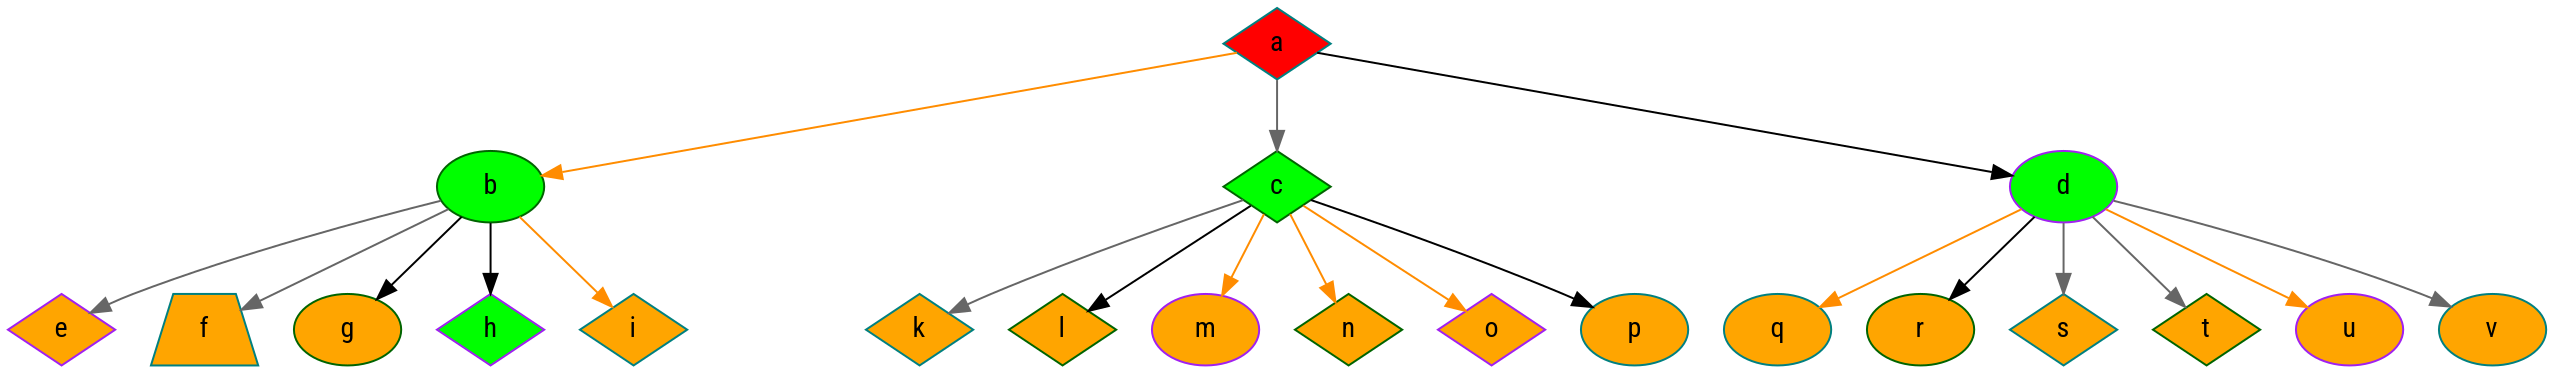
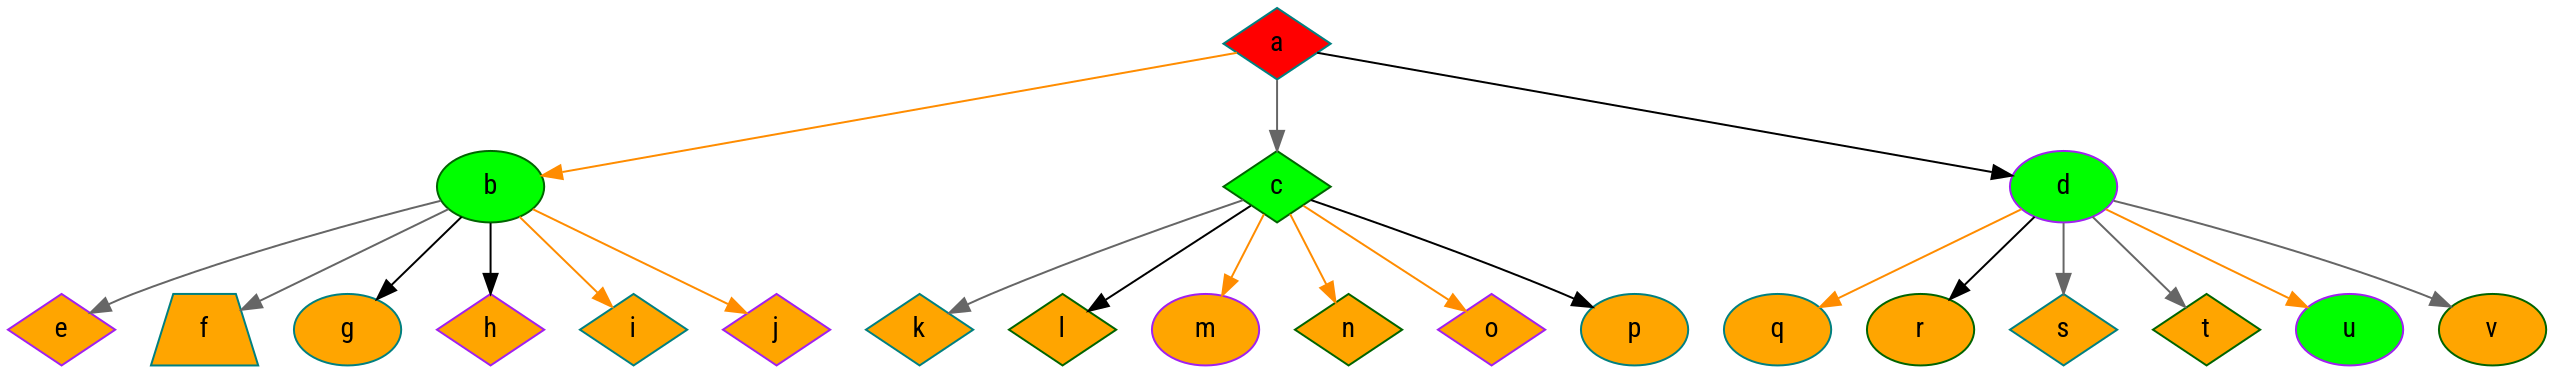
(348, 330) -> (348, 330)
(491, 330) -> (491, 330)
none -> (777, 330)
(2350, 330) -> (2350, 330)
(2493, 330) -> (2493, 330)
